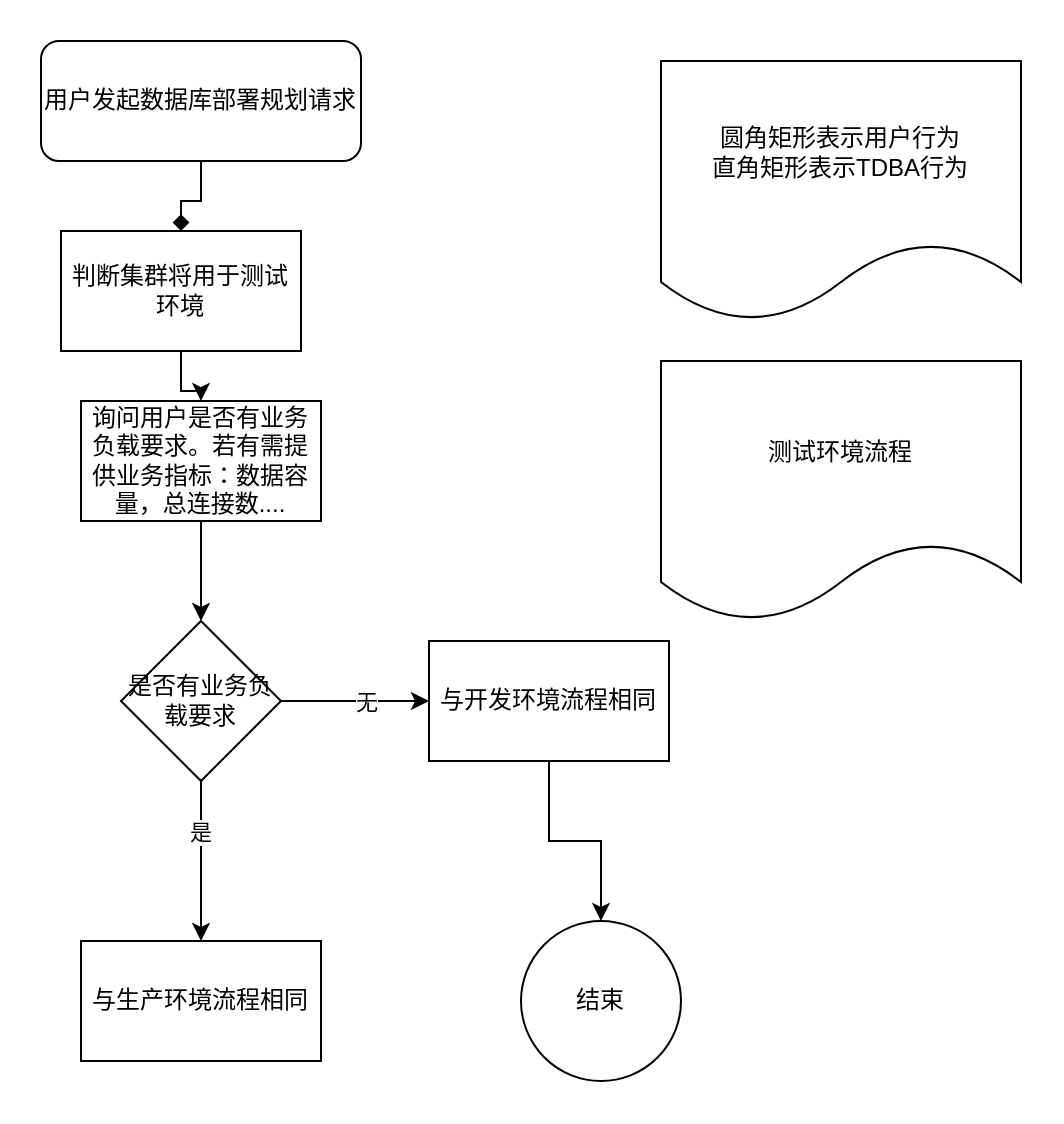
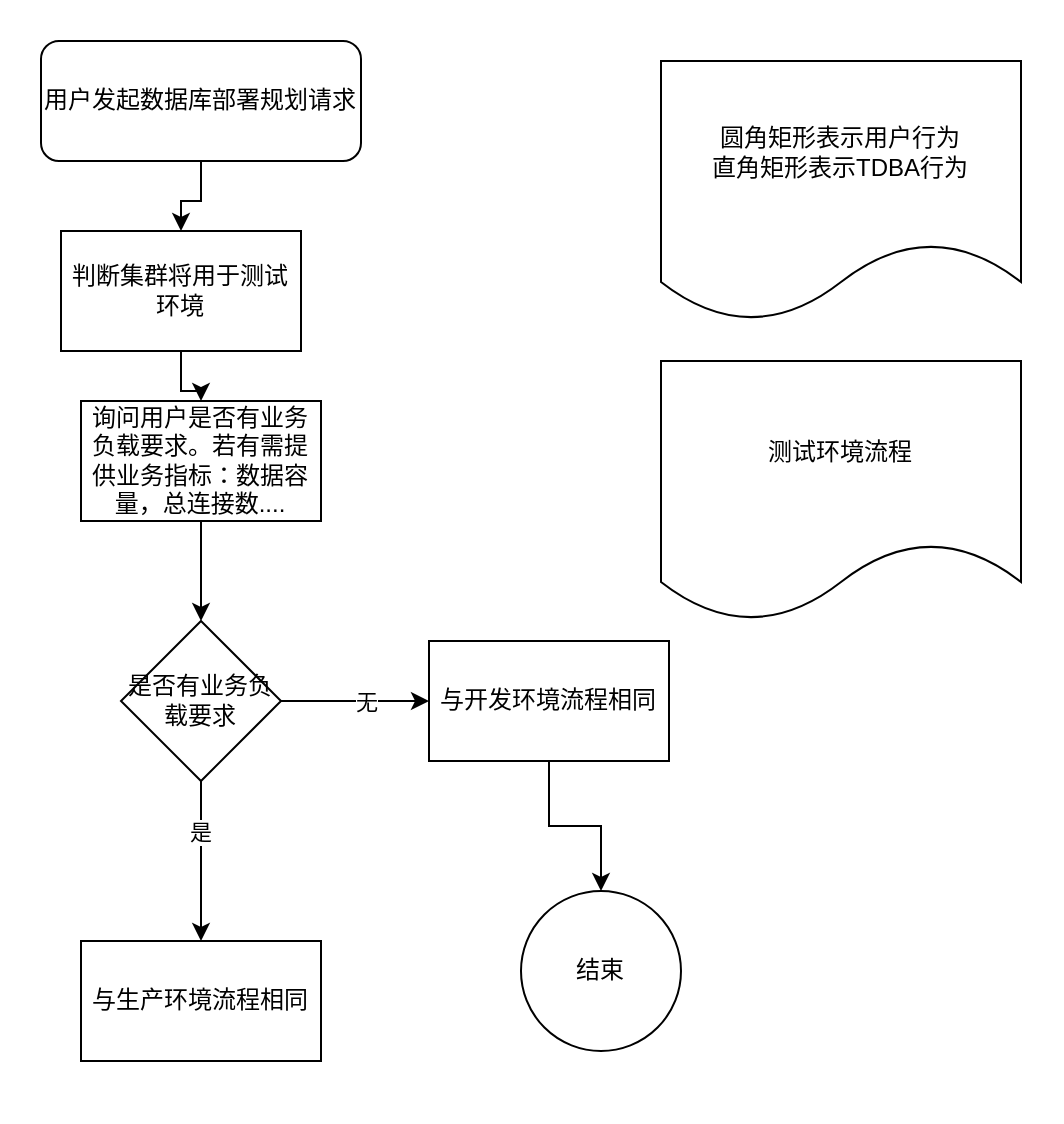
(181, 215) -> (181, 216)
(601, 1001) -> (601, 971)
